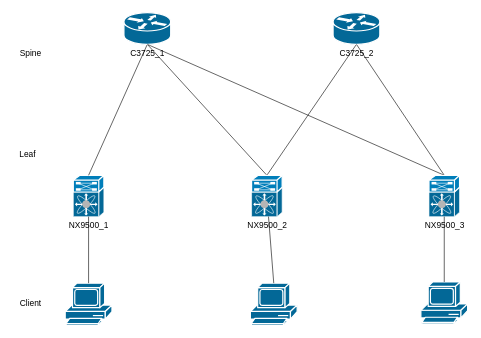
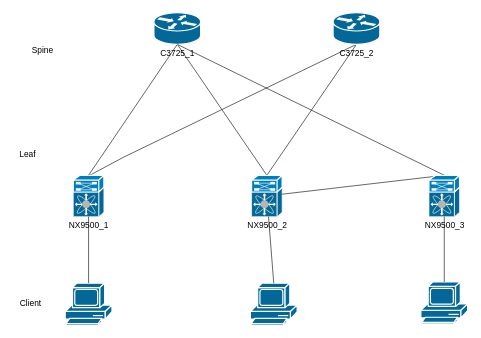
(147, 29) -> (177, 29)
(30, 53) -> (42, 50)
(400, 109) -> (358, 186)
none -> (220, 111)
